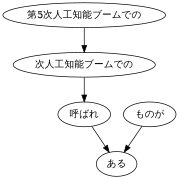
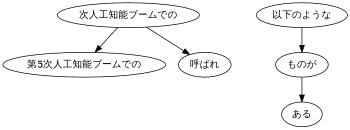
none -> (302, 15)
(84, 37) -> (109, 37)
(99, 136) -> none
